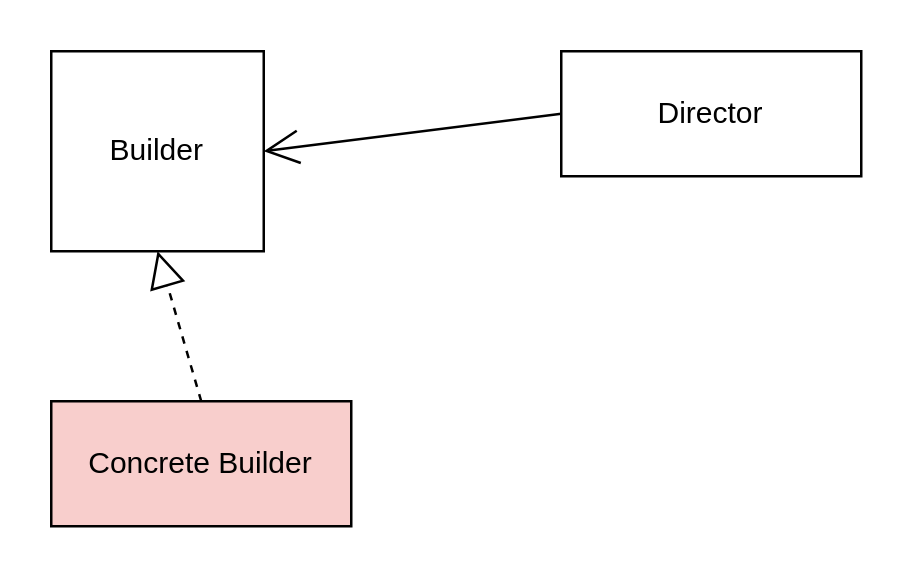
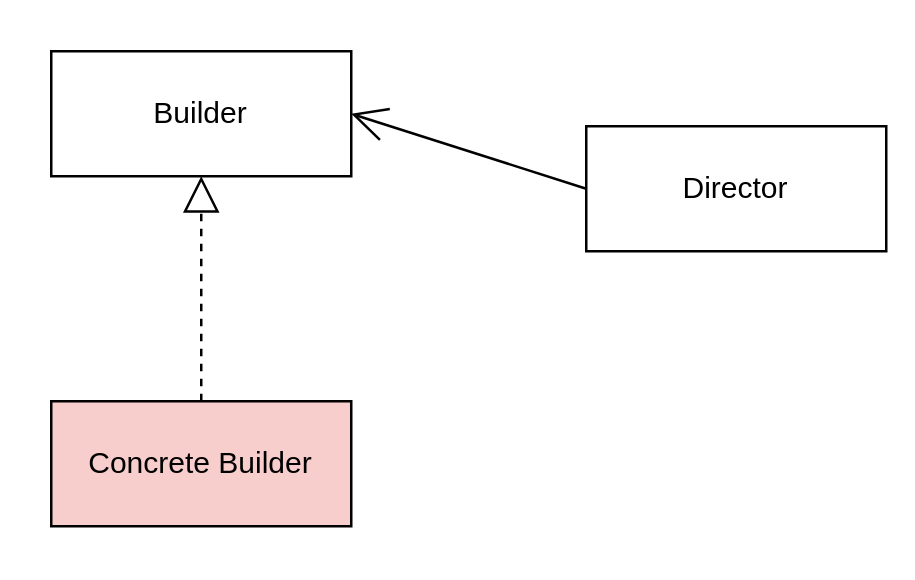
(711, 114) -> (736, 189)
(158, 151) -> (201, 114)
